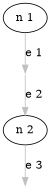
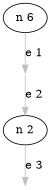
(25, 18) -> (25, 18)
